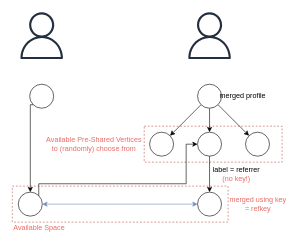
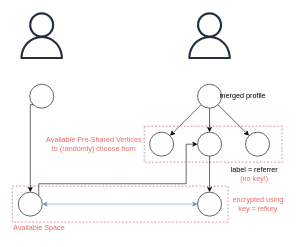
(237, 174) -> (255, 174)
(258, 204) -> (258, 204)
